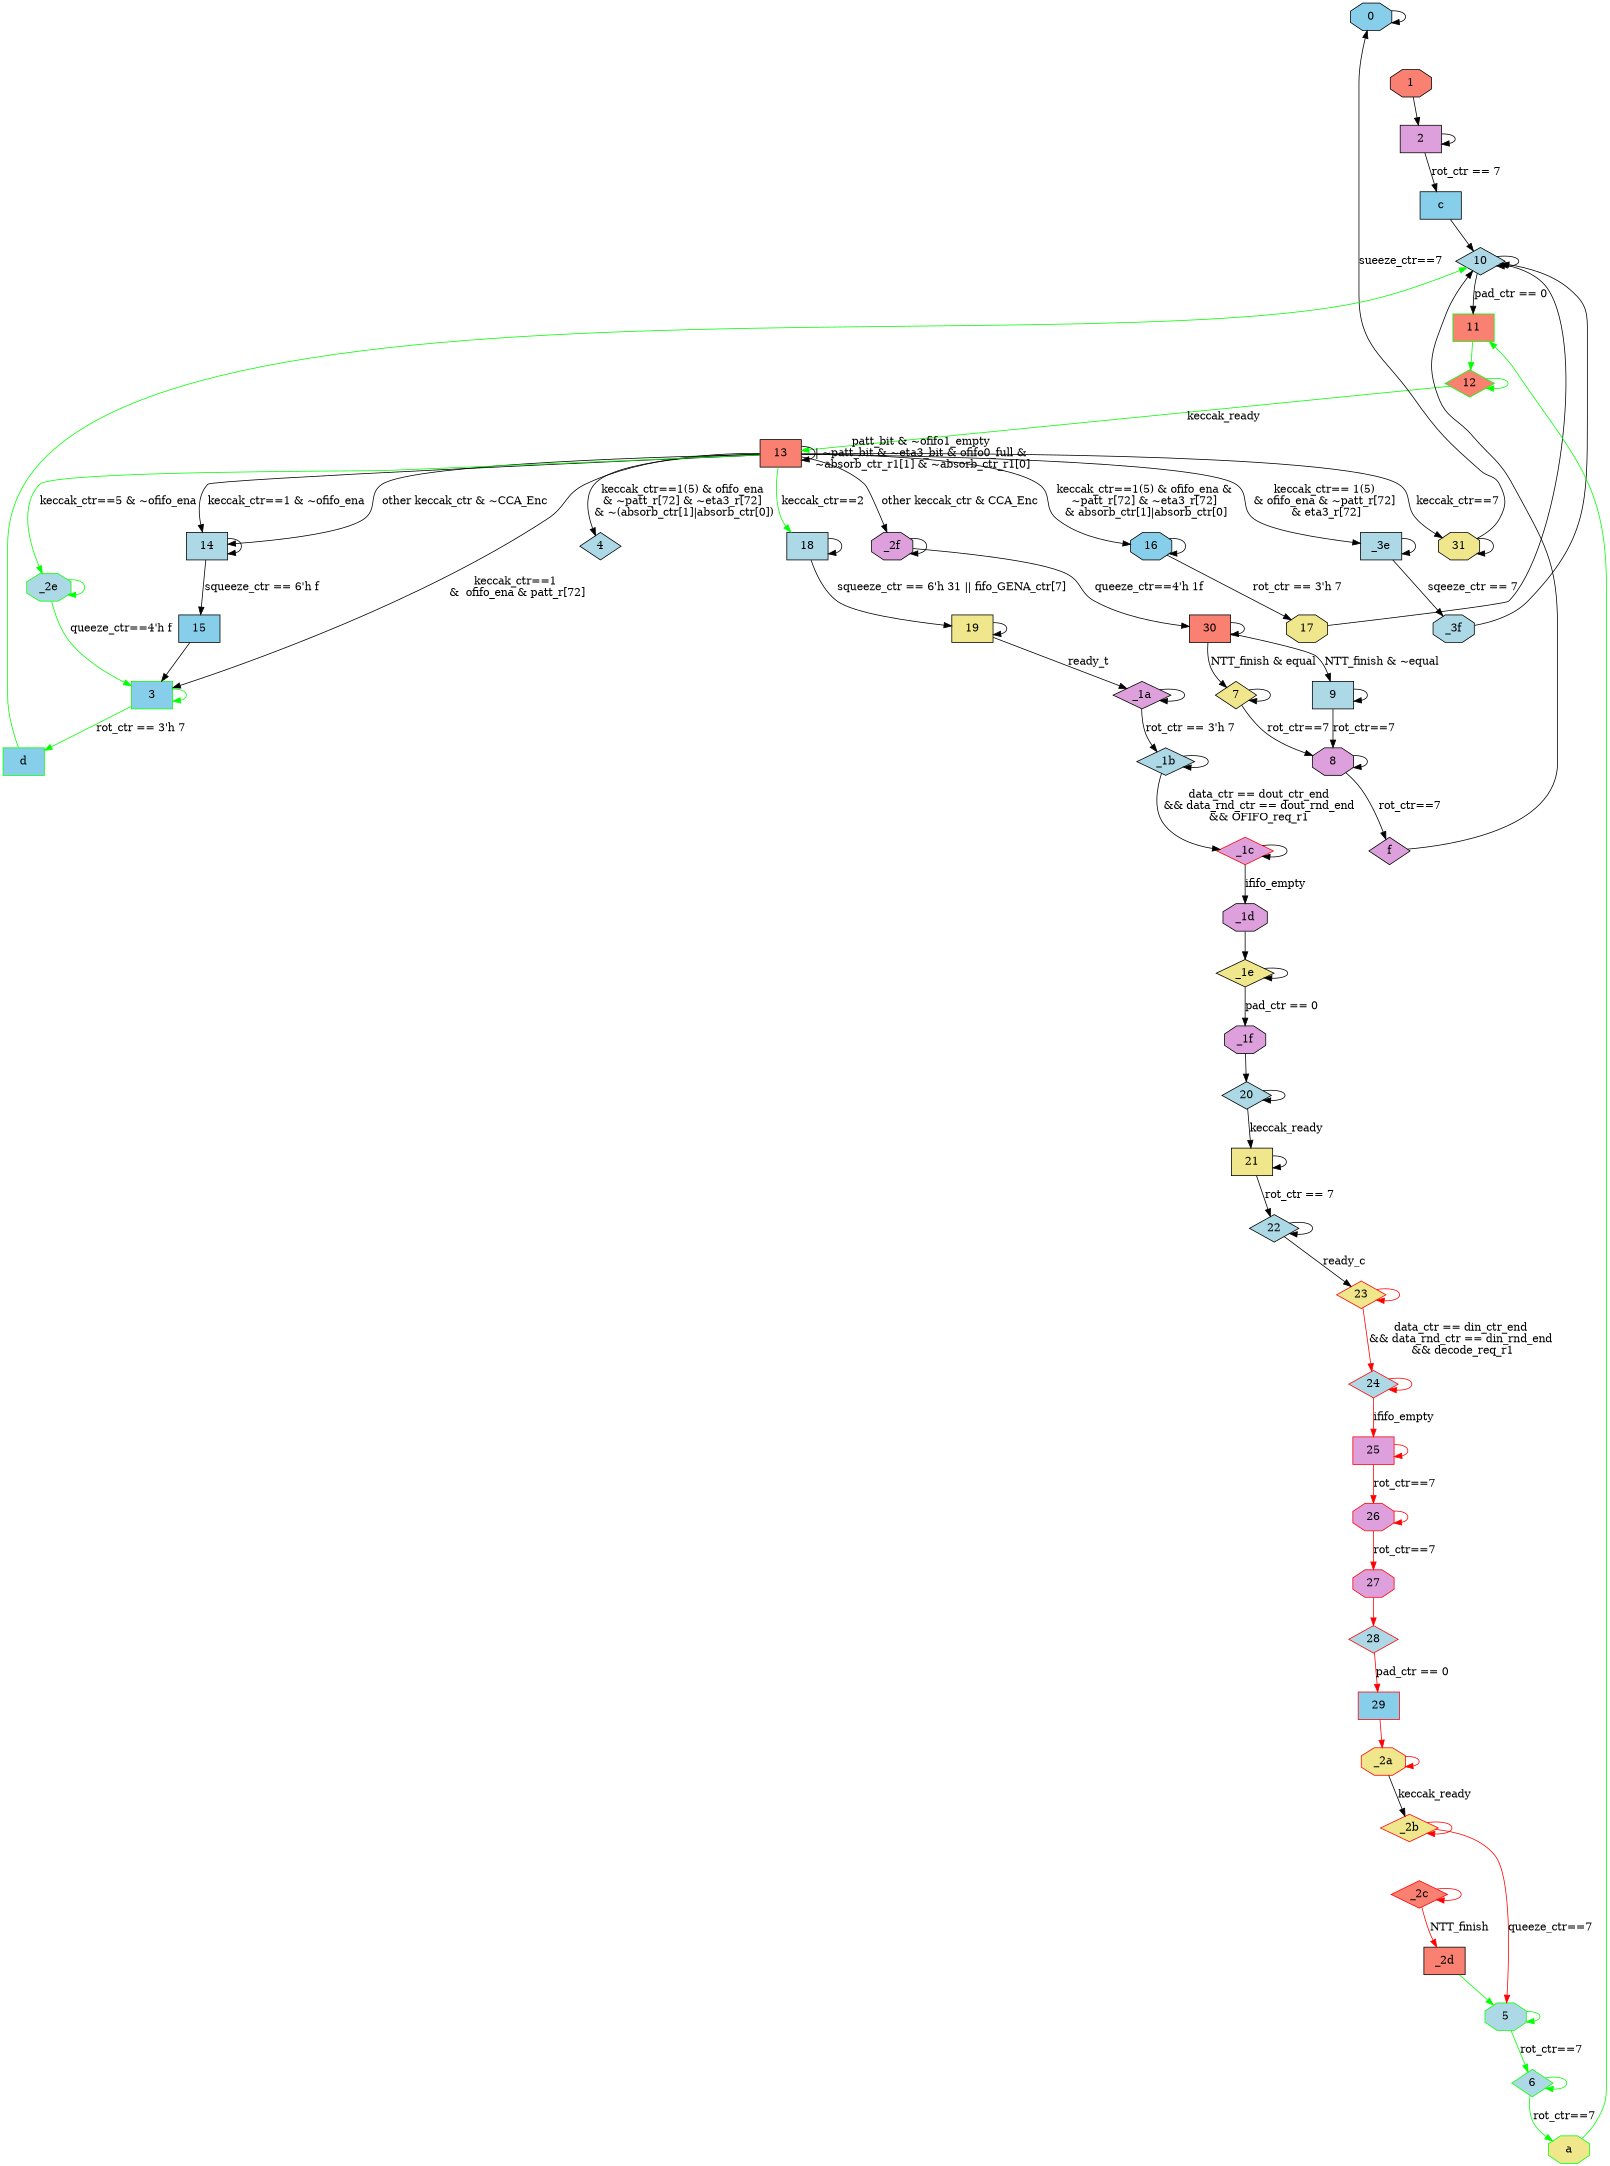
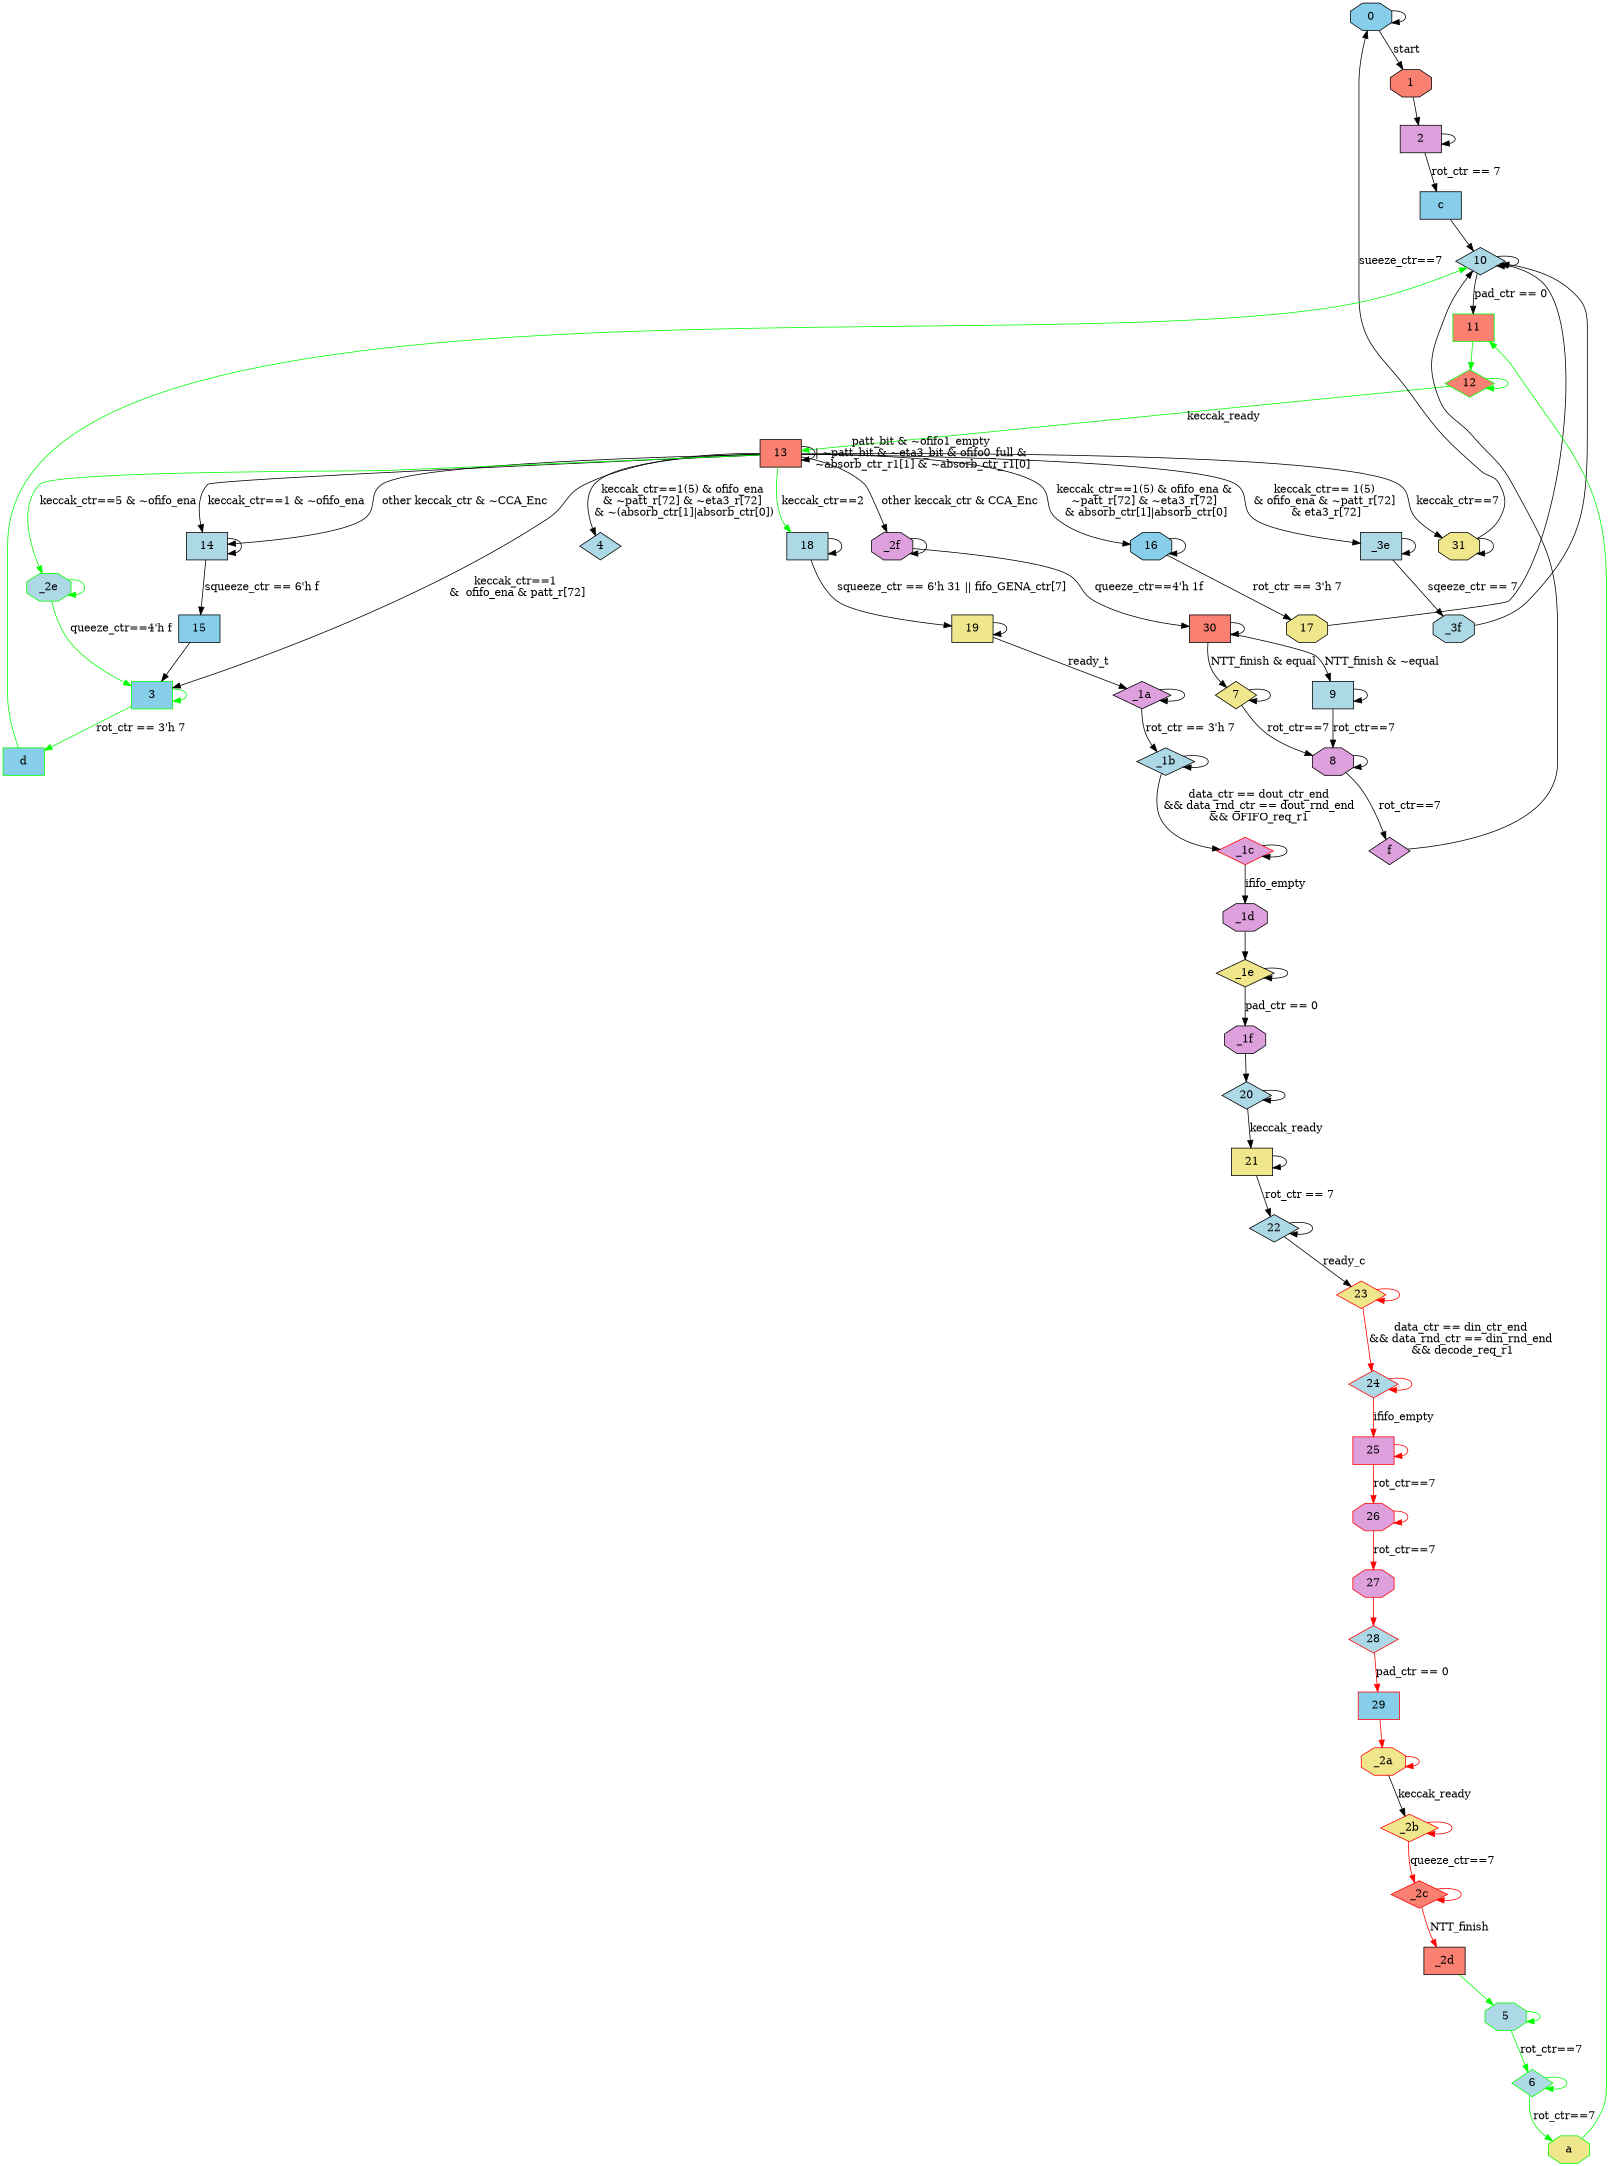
none -> (1389, 47)
(1506, 1891) -> (1409, 1859)
